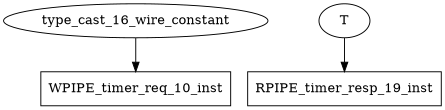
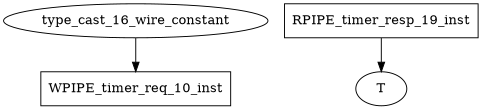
(344, 50) -> (381, 50)
